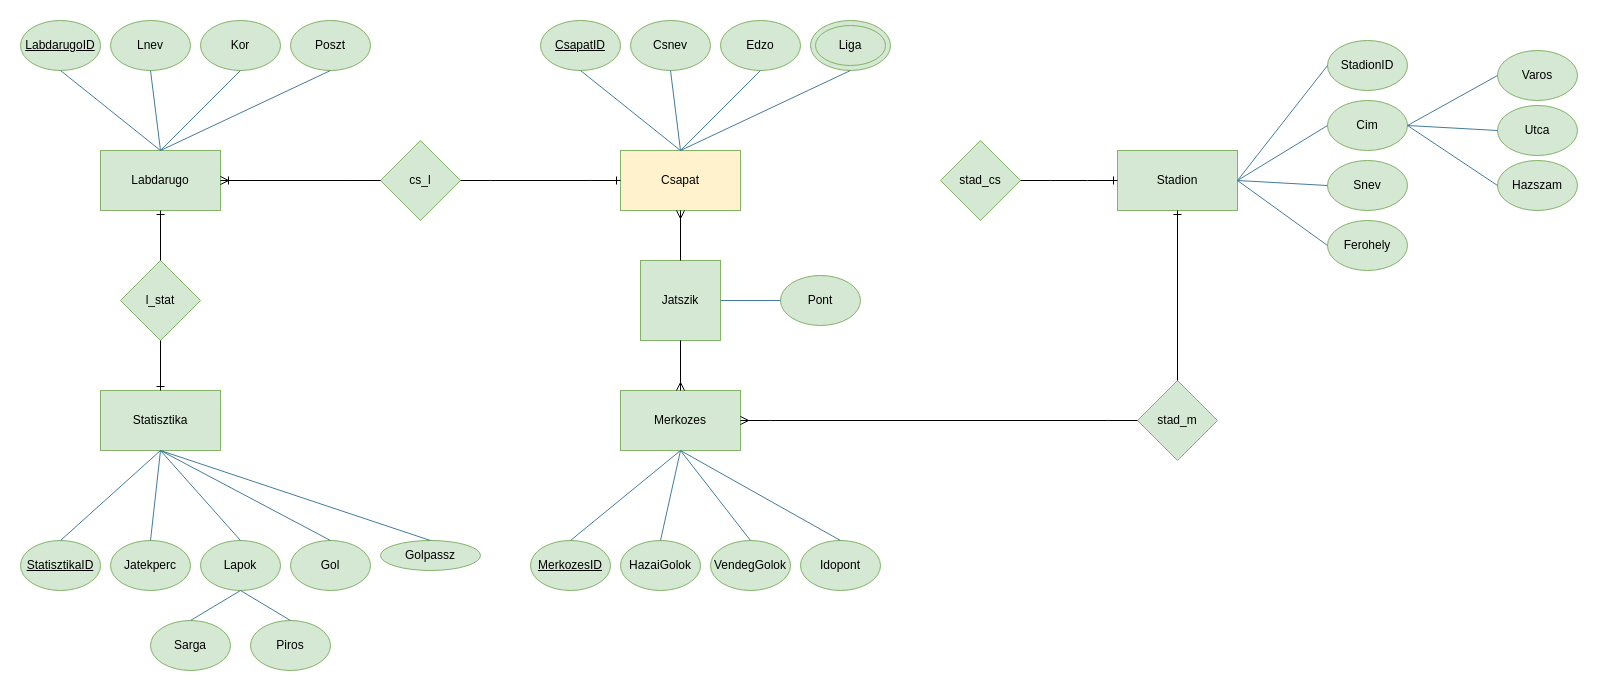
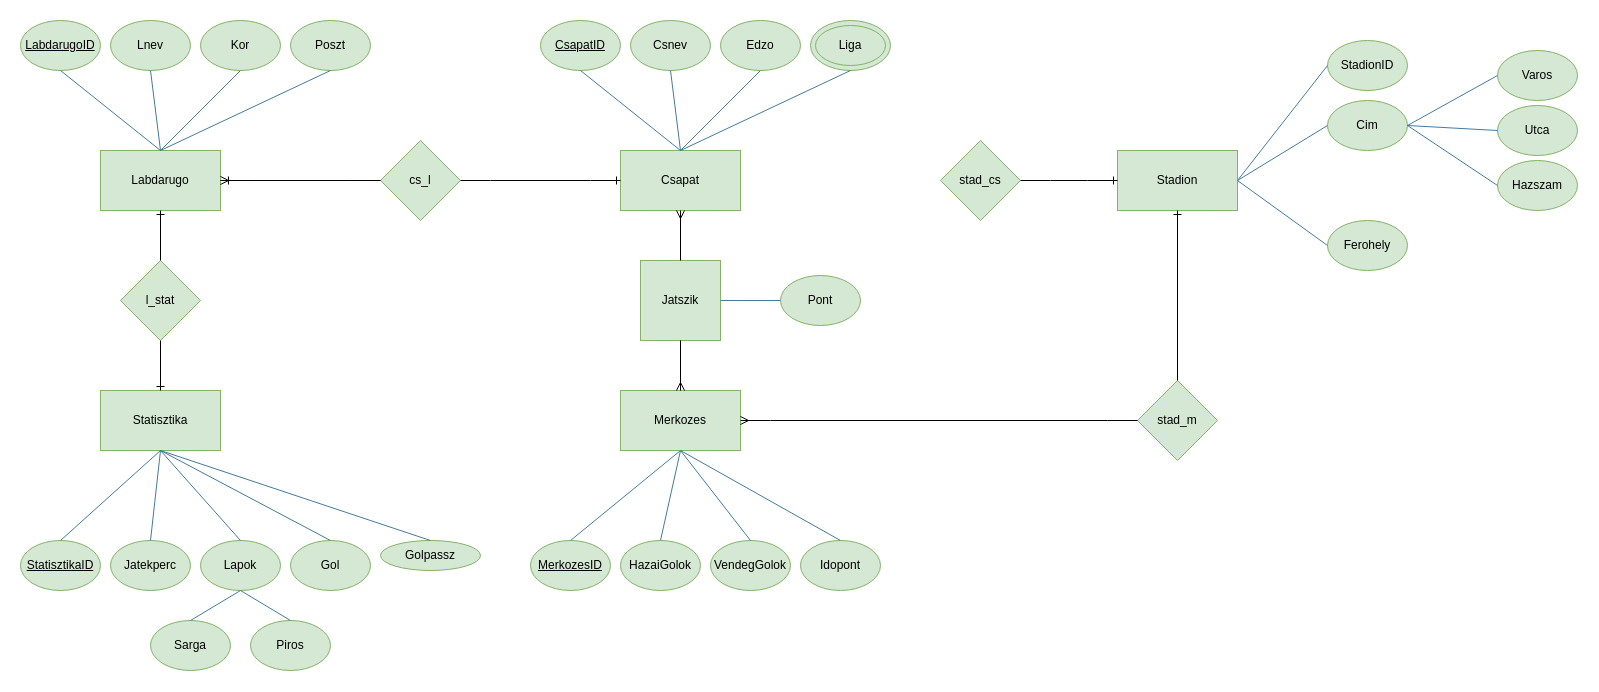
(681, 181) -> (681, 181)
(1285, 183) -> none
(1368, 186) -> none
